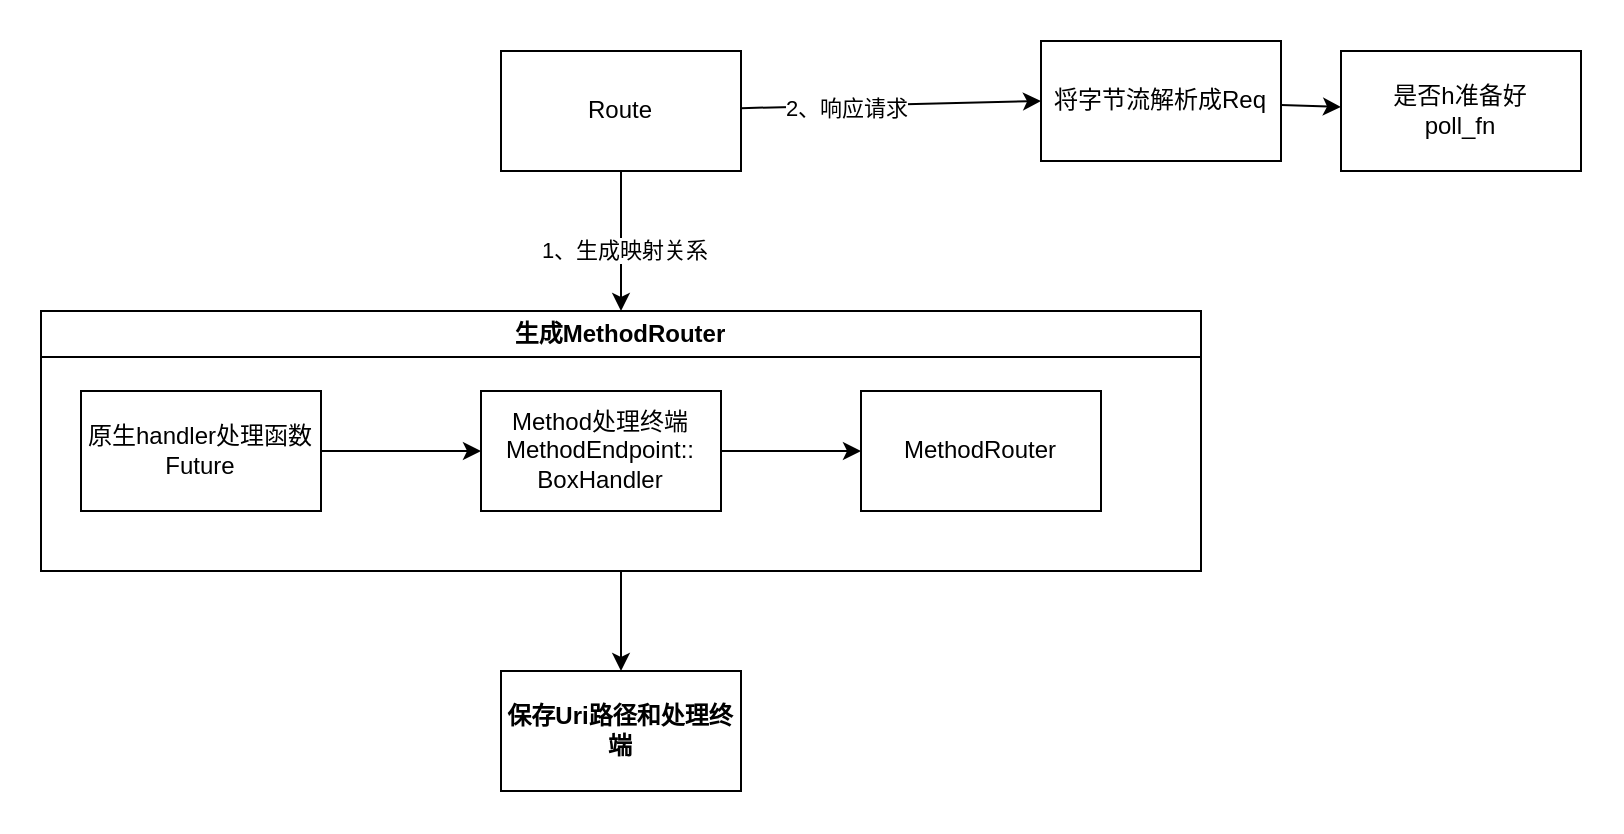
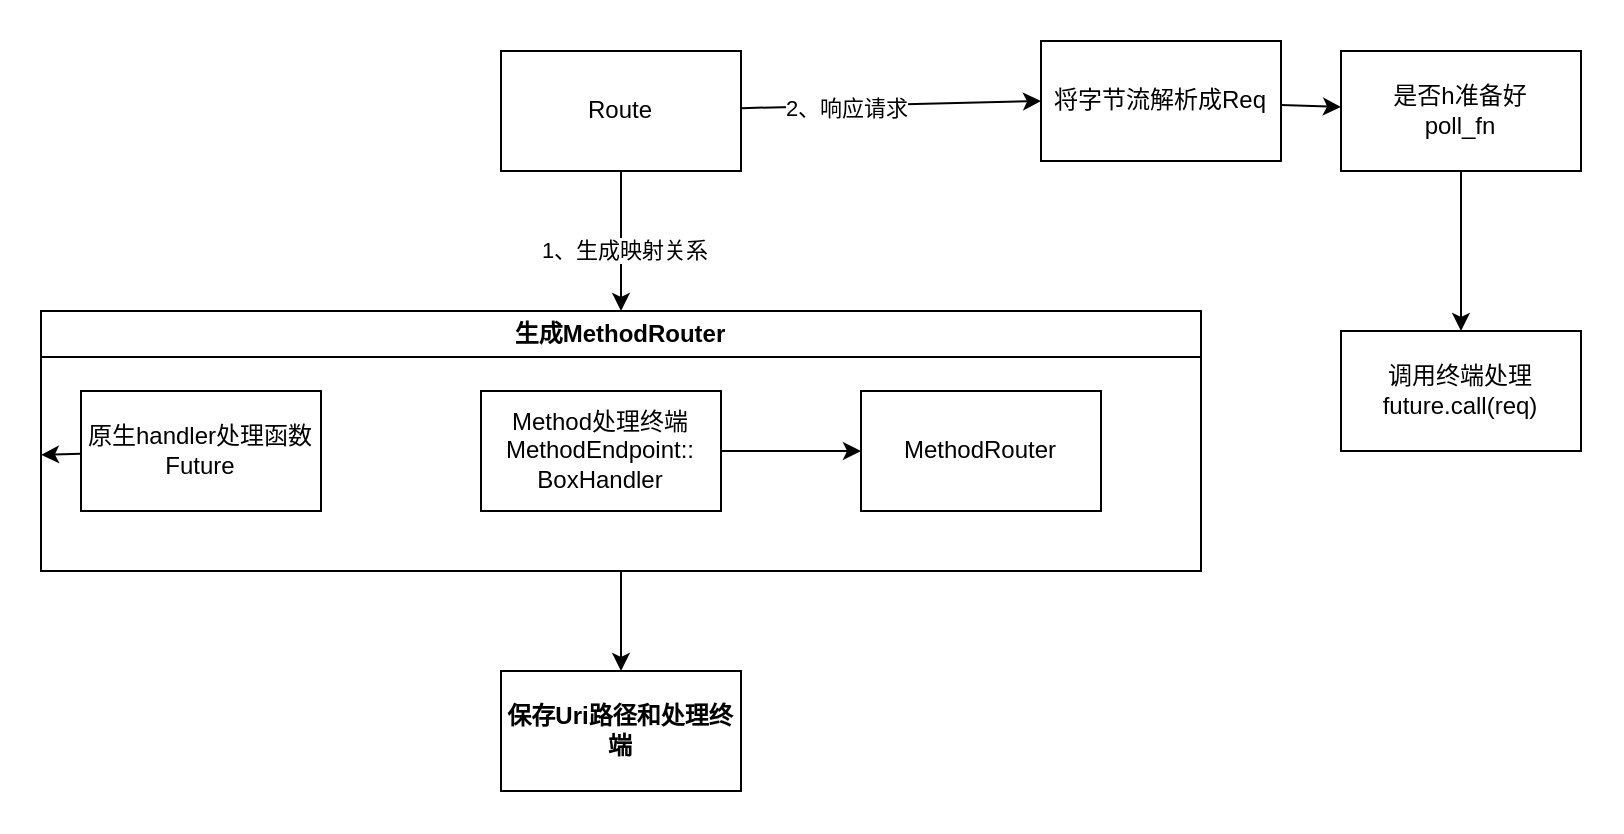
none -> (1461, 244)
none -> (1461, 391)
(394, 451) -> (68, 454)
